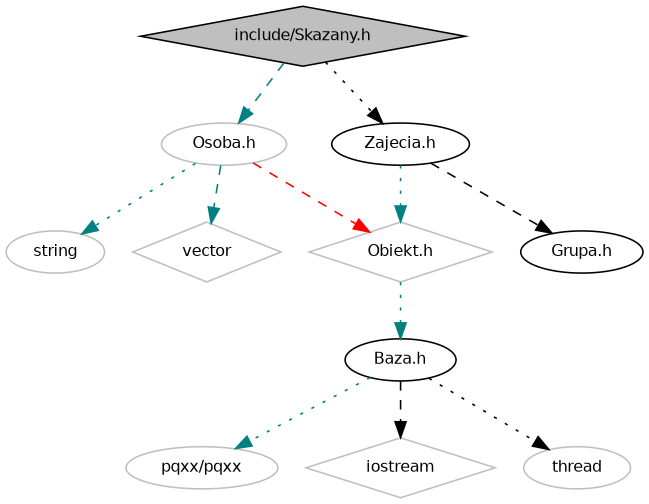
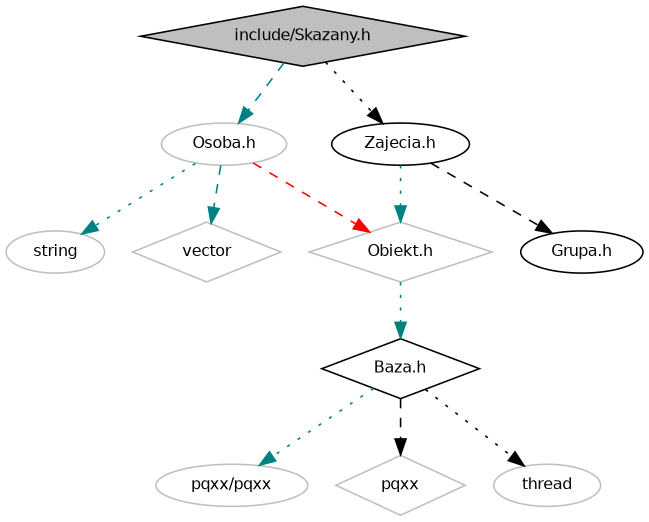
(401, 360) -> (401, 369)
(401, 468) -> (401, 485)
